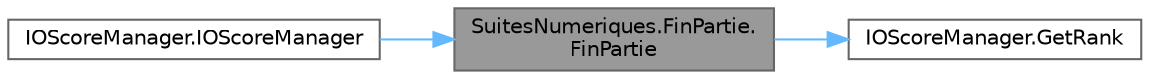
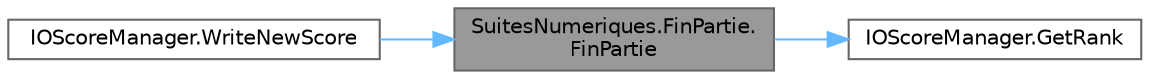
(194, 39) -> (194, 39)
